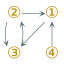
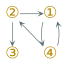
(34, 32) -> (42, 32)
(23, 36) -> (33, 35)
